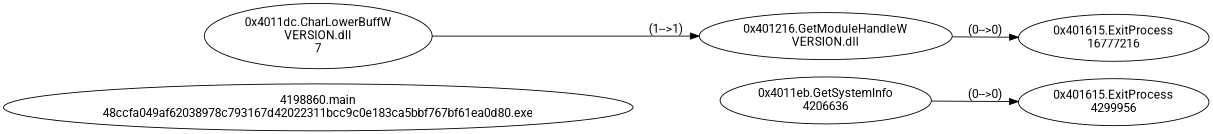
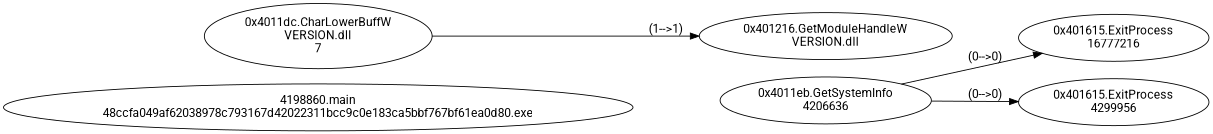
(981, 37) -> (967, 70)
